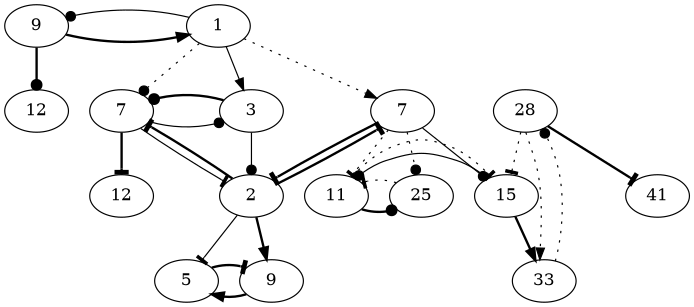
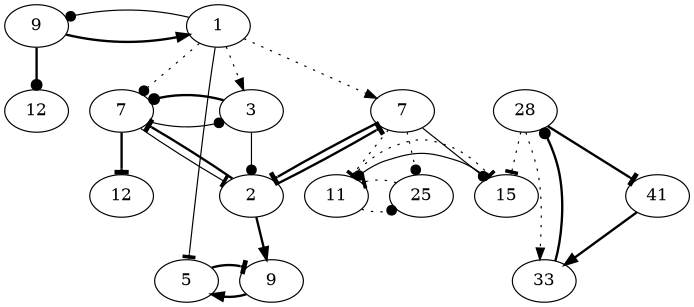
(233, 63) -> (233, 63)
(562, 198) -> (562, 198)
(374, 212) -> (374, 212)
(523, 233) -> (606, 235)
(221, 236) -> (202, 145)
